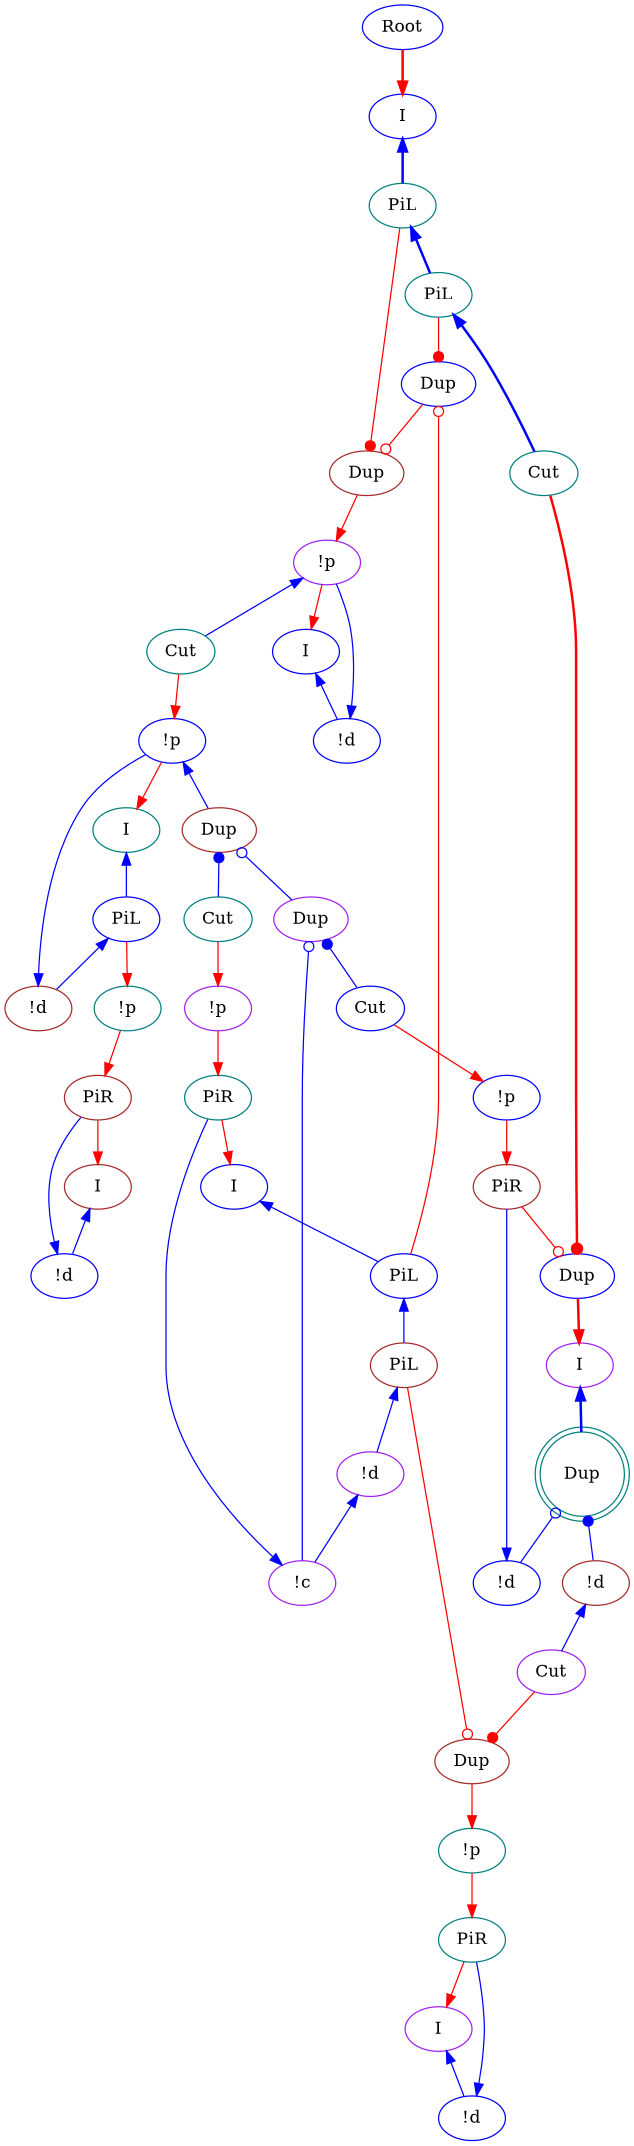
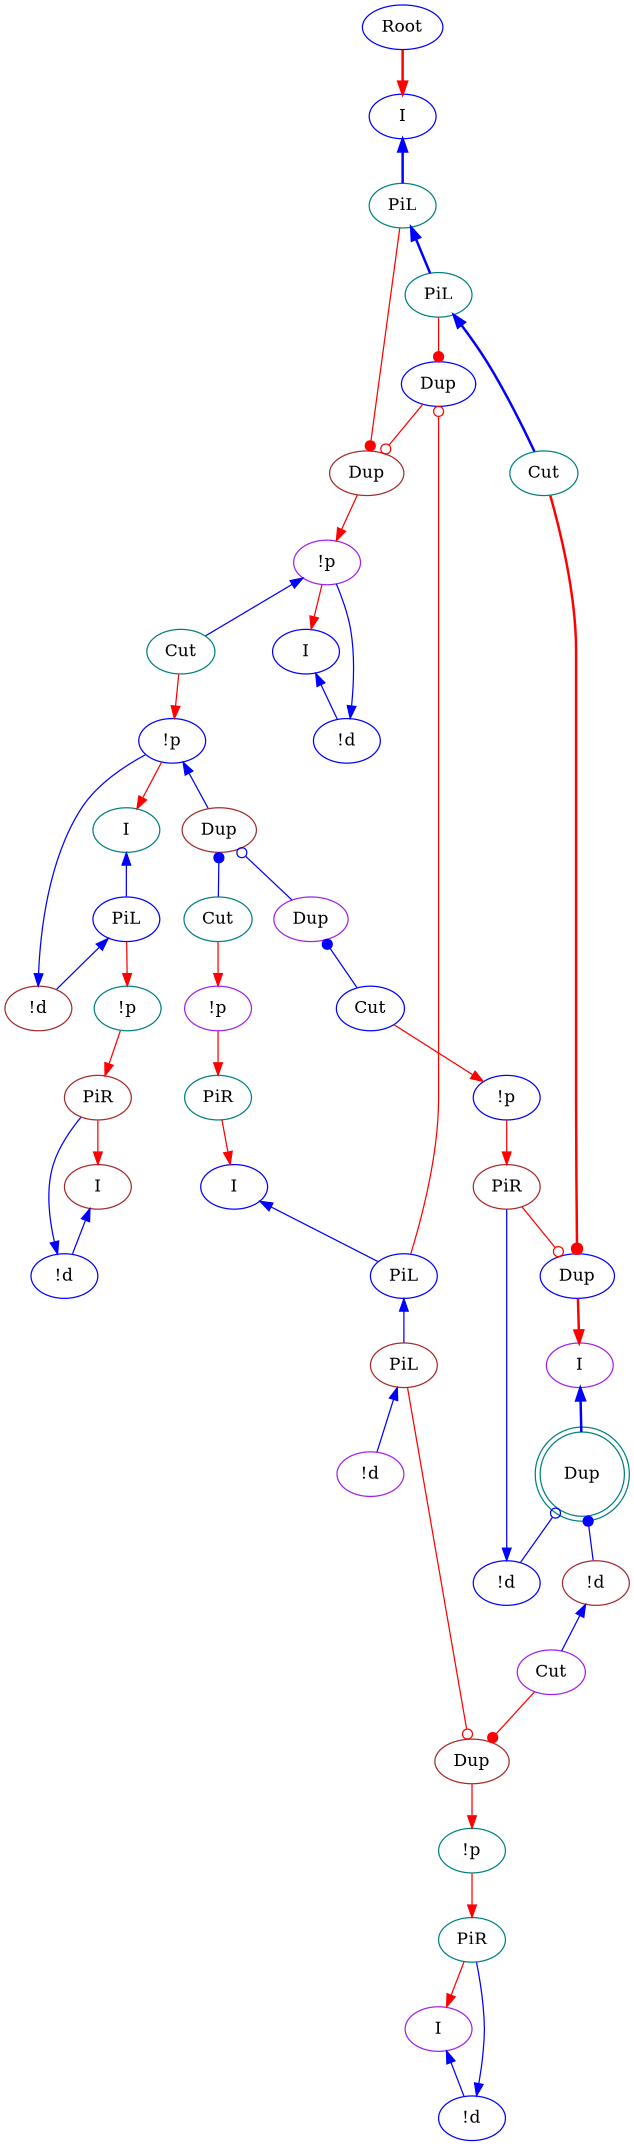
(302, 1583) -> none
